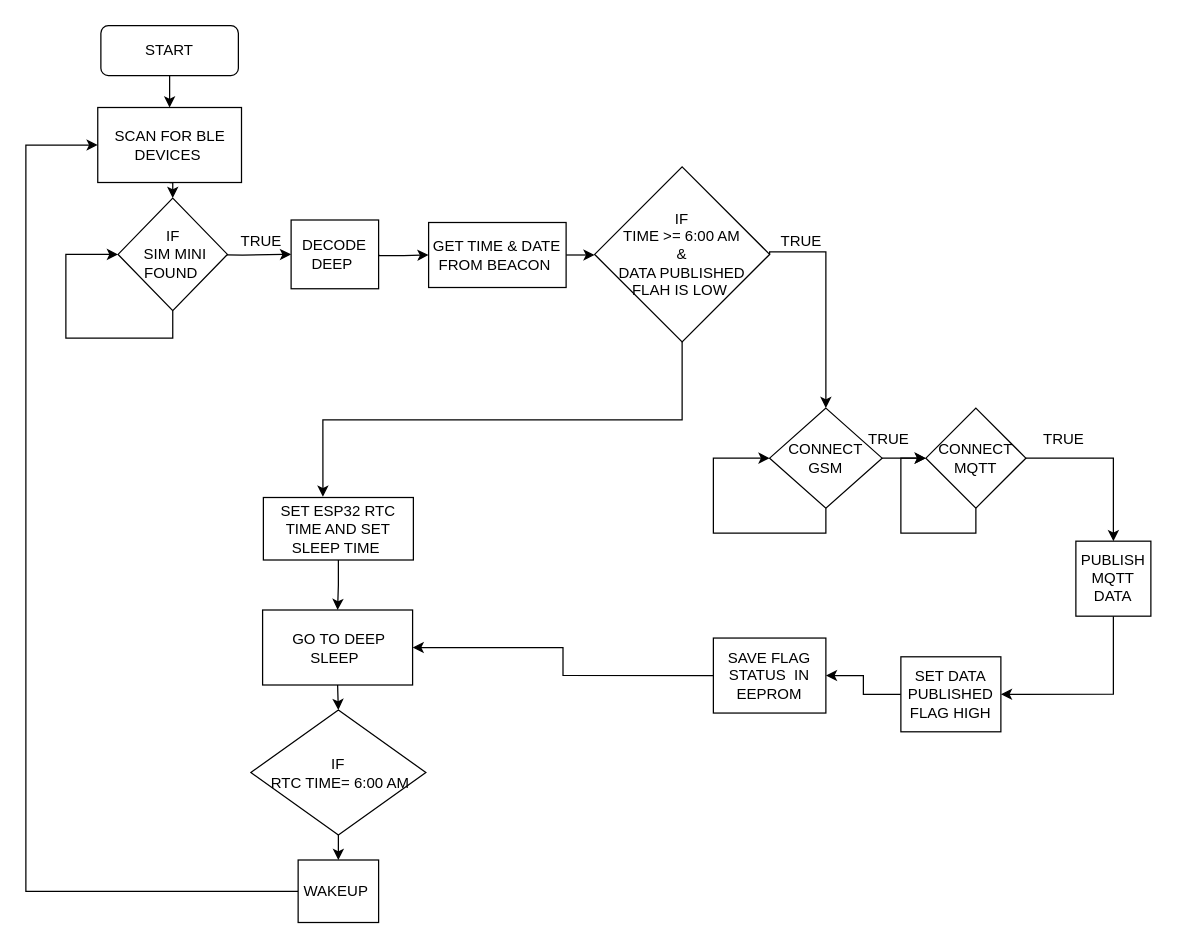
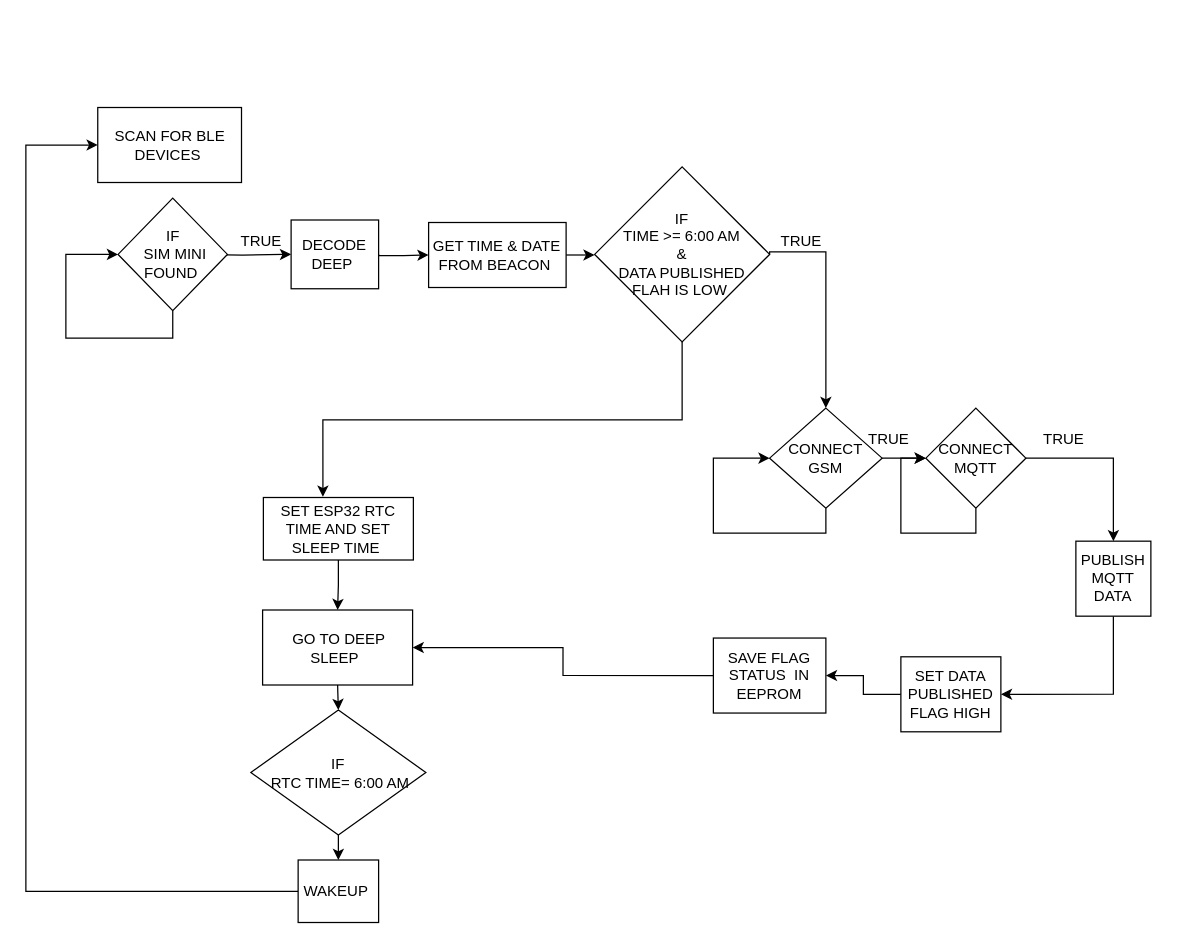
(169, 51) -> none
(169, 96) -> none
(173, 185) -> none
